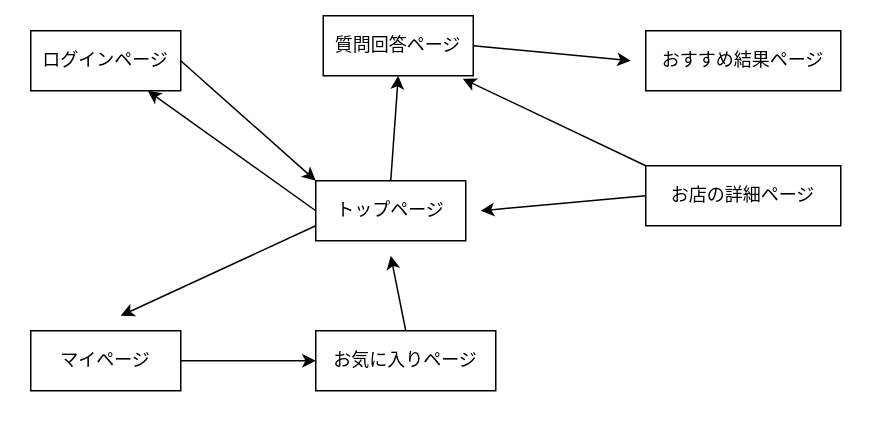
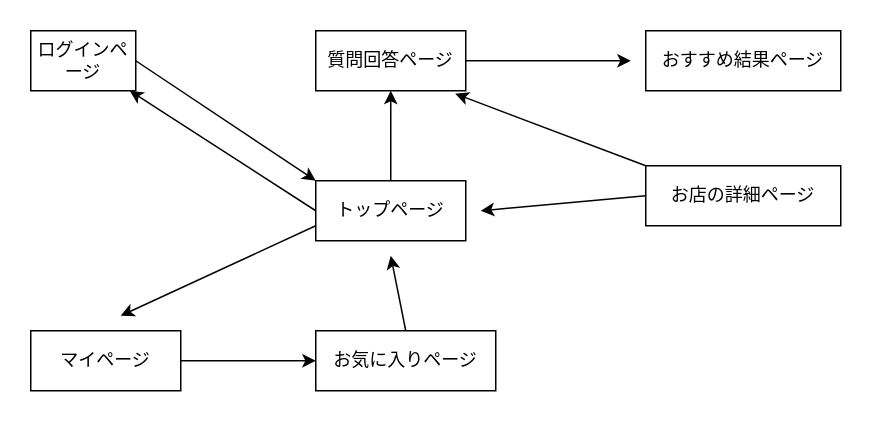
(398, 46) -> (391, 61)
(106, 61) -> (83, 61)
